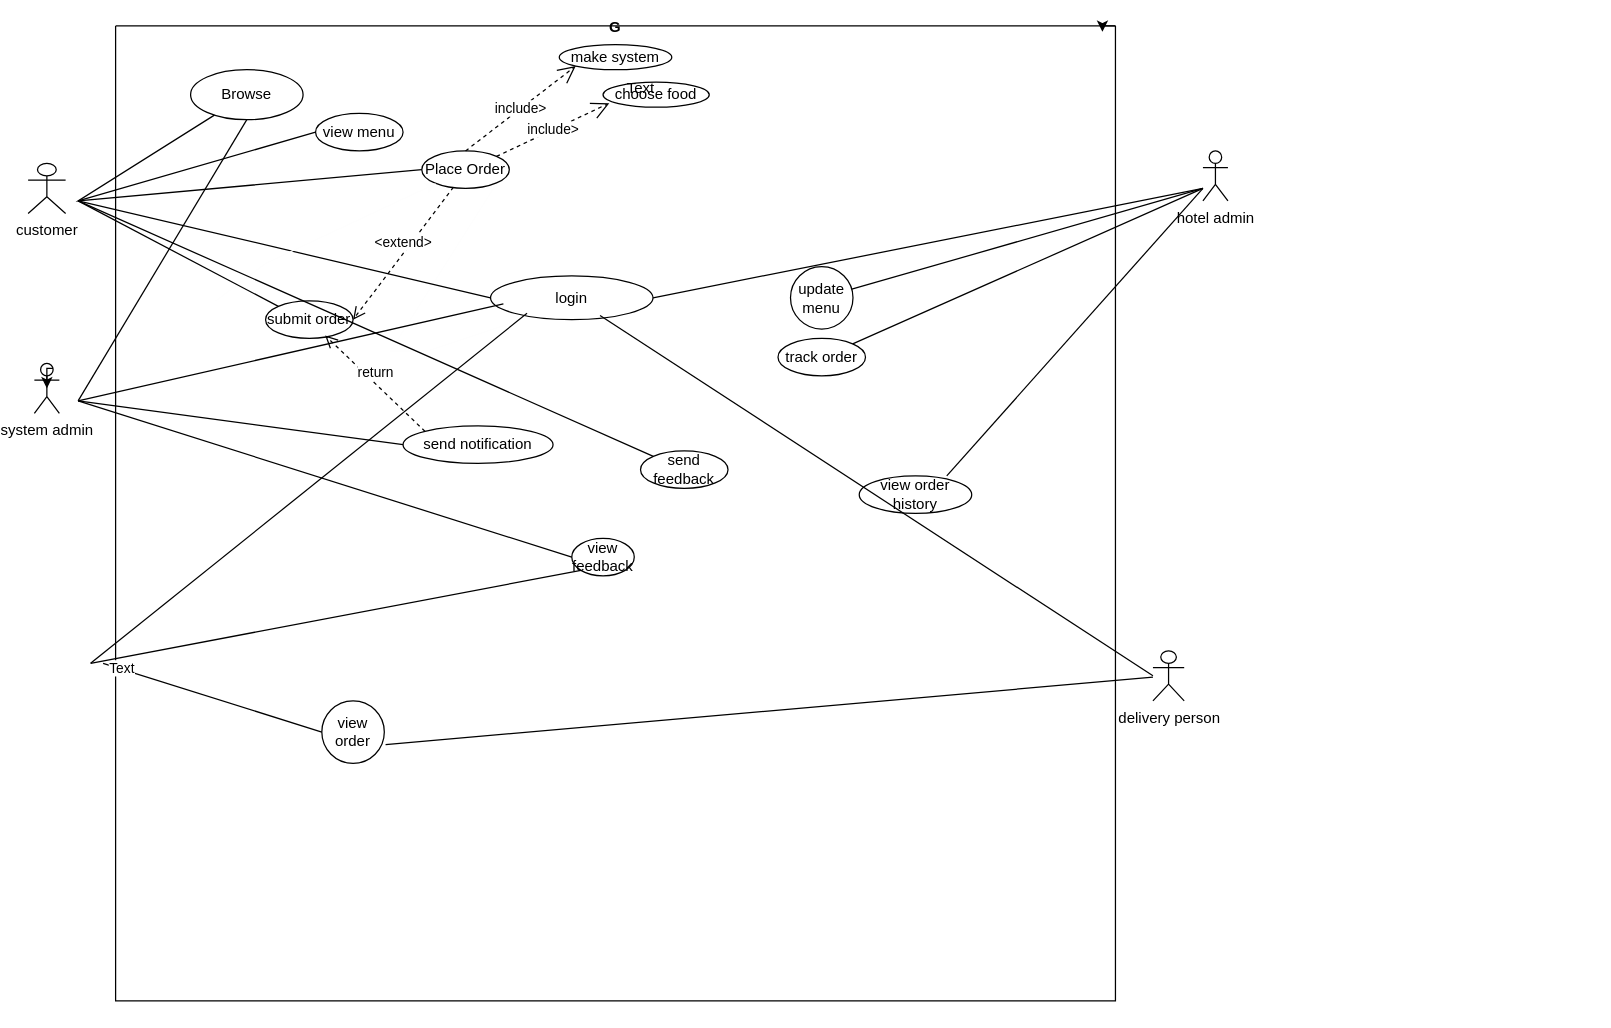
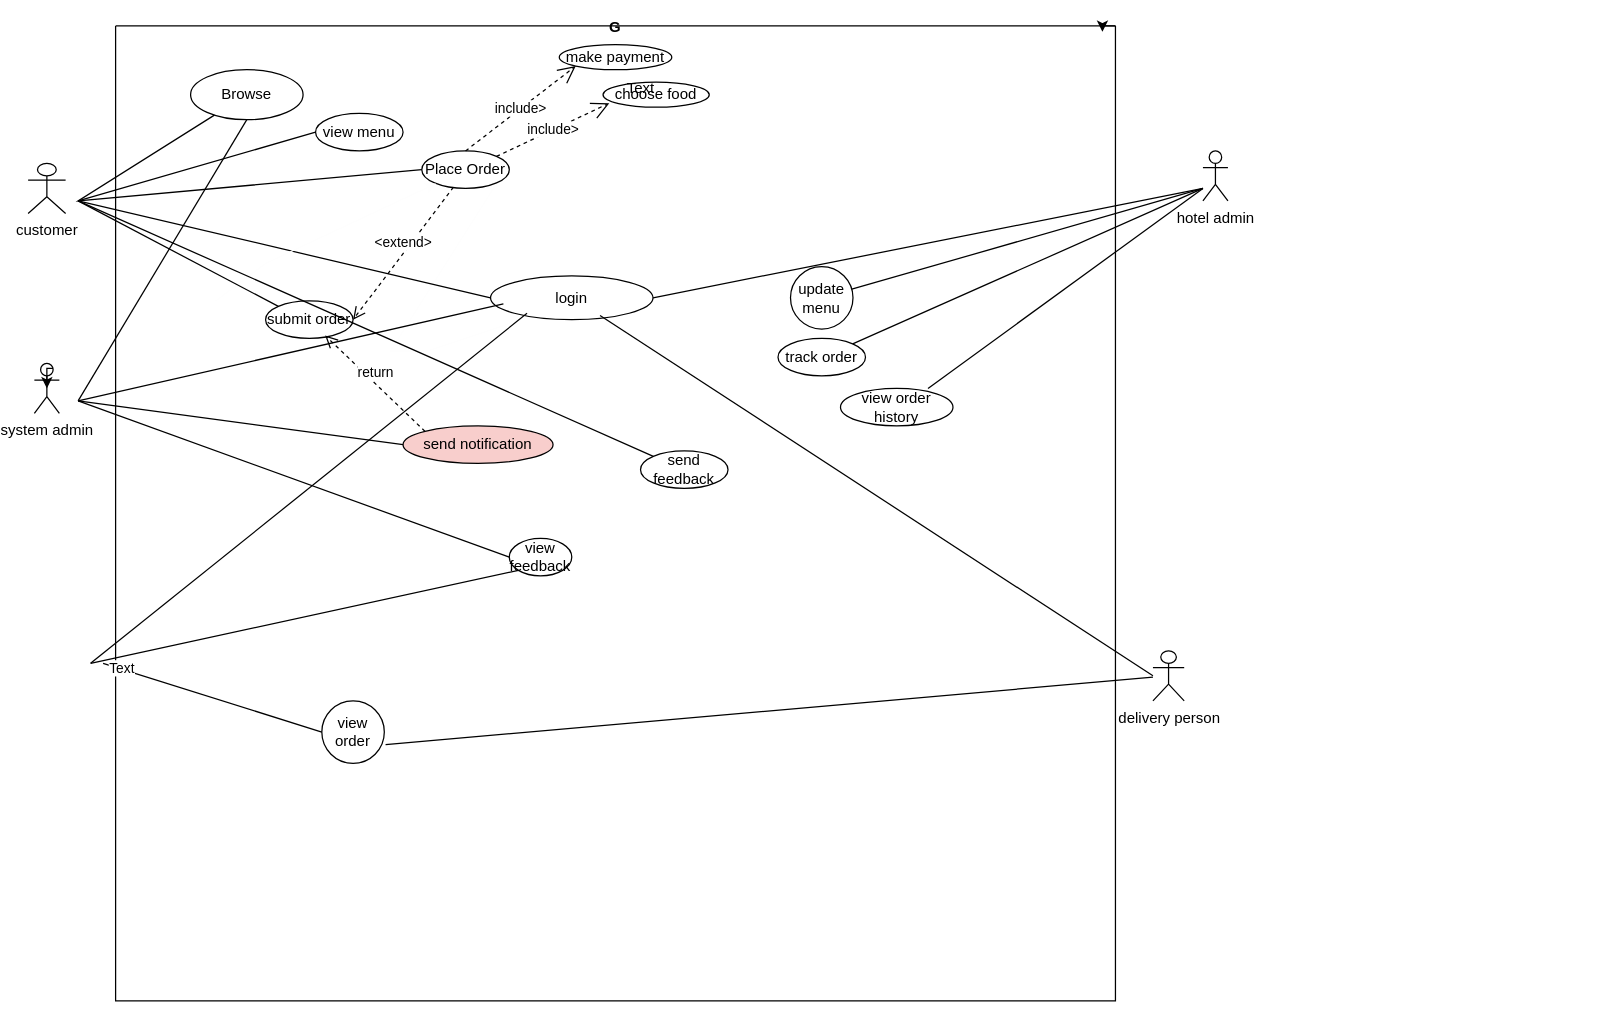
(616, 57) -> (616, 57)
(478, 444) -> (478, 444)
(916, 494) -> (897, 407)
(603, 557) -> (541, 557)
